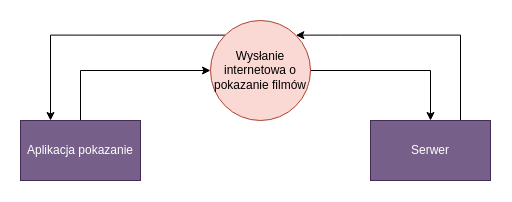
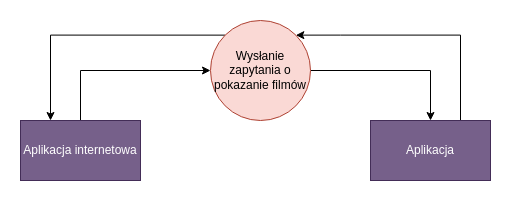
(261, 71) -> (261, 71)
(81, 151) -> (81, 151)
(431, 151) -> (431, 151)
